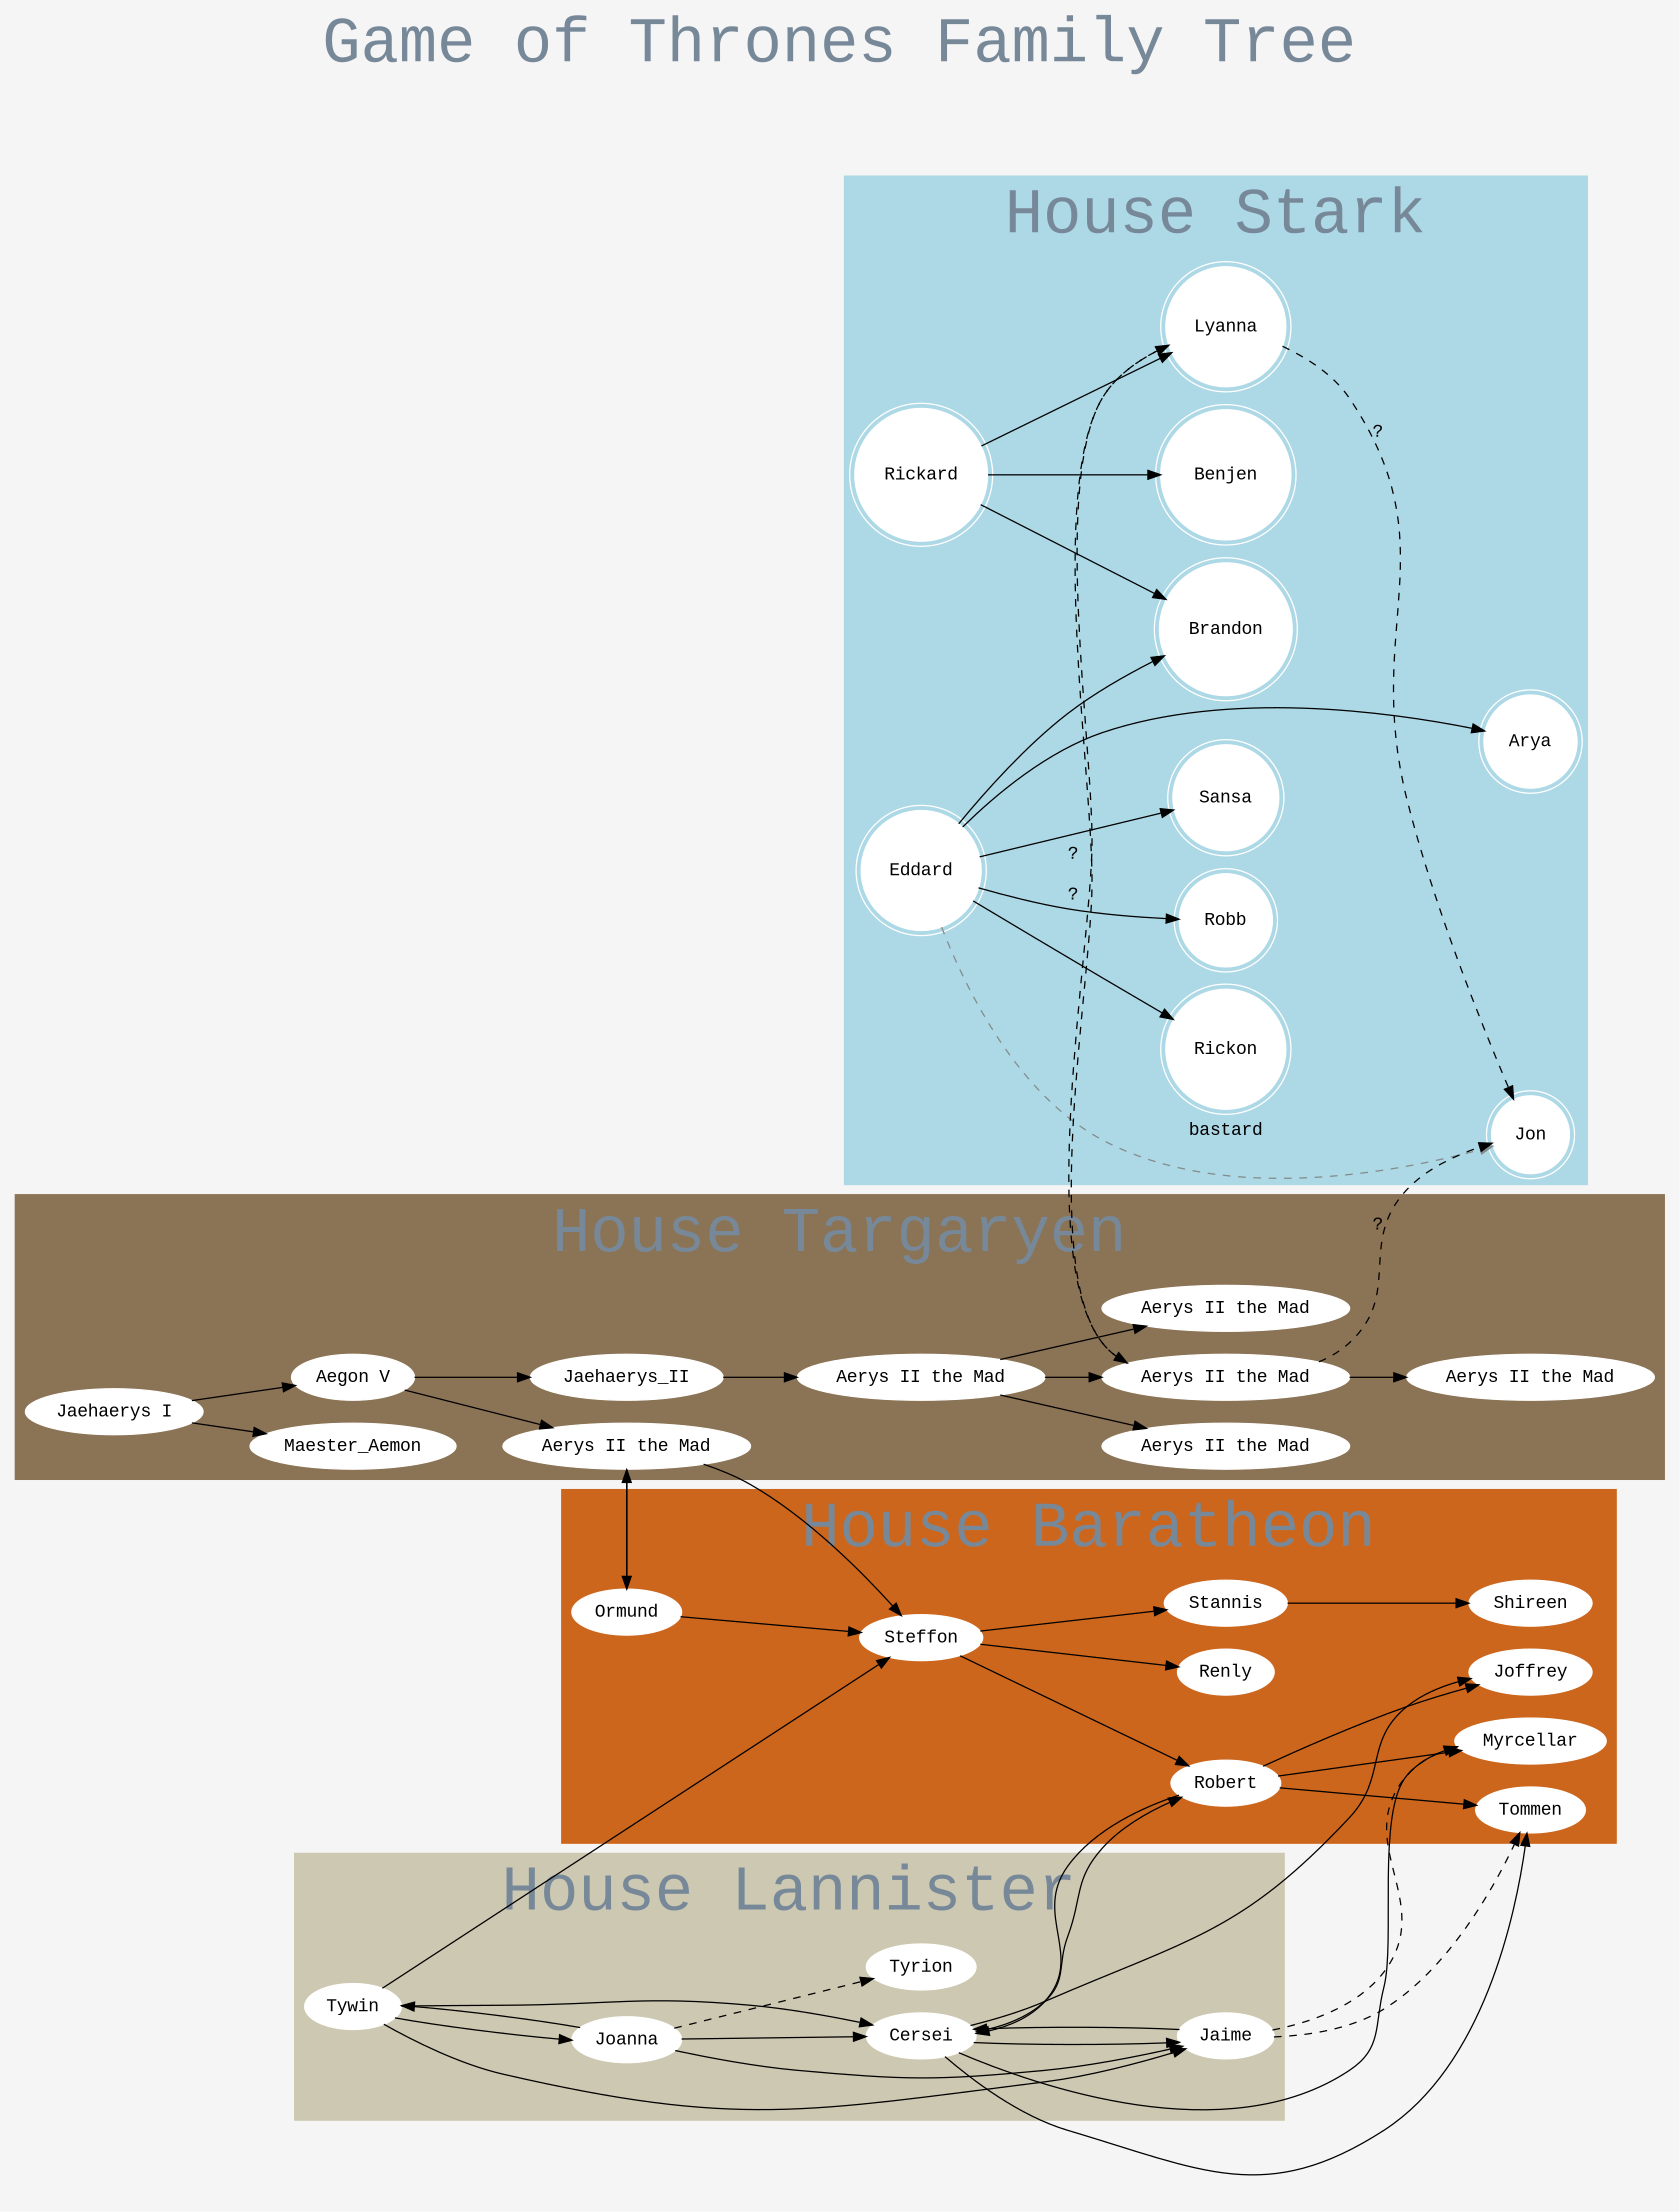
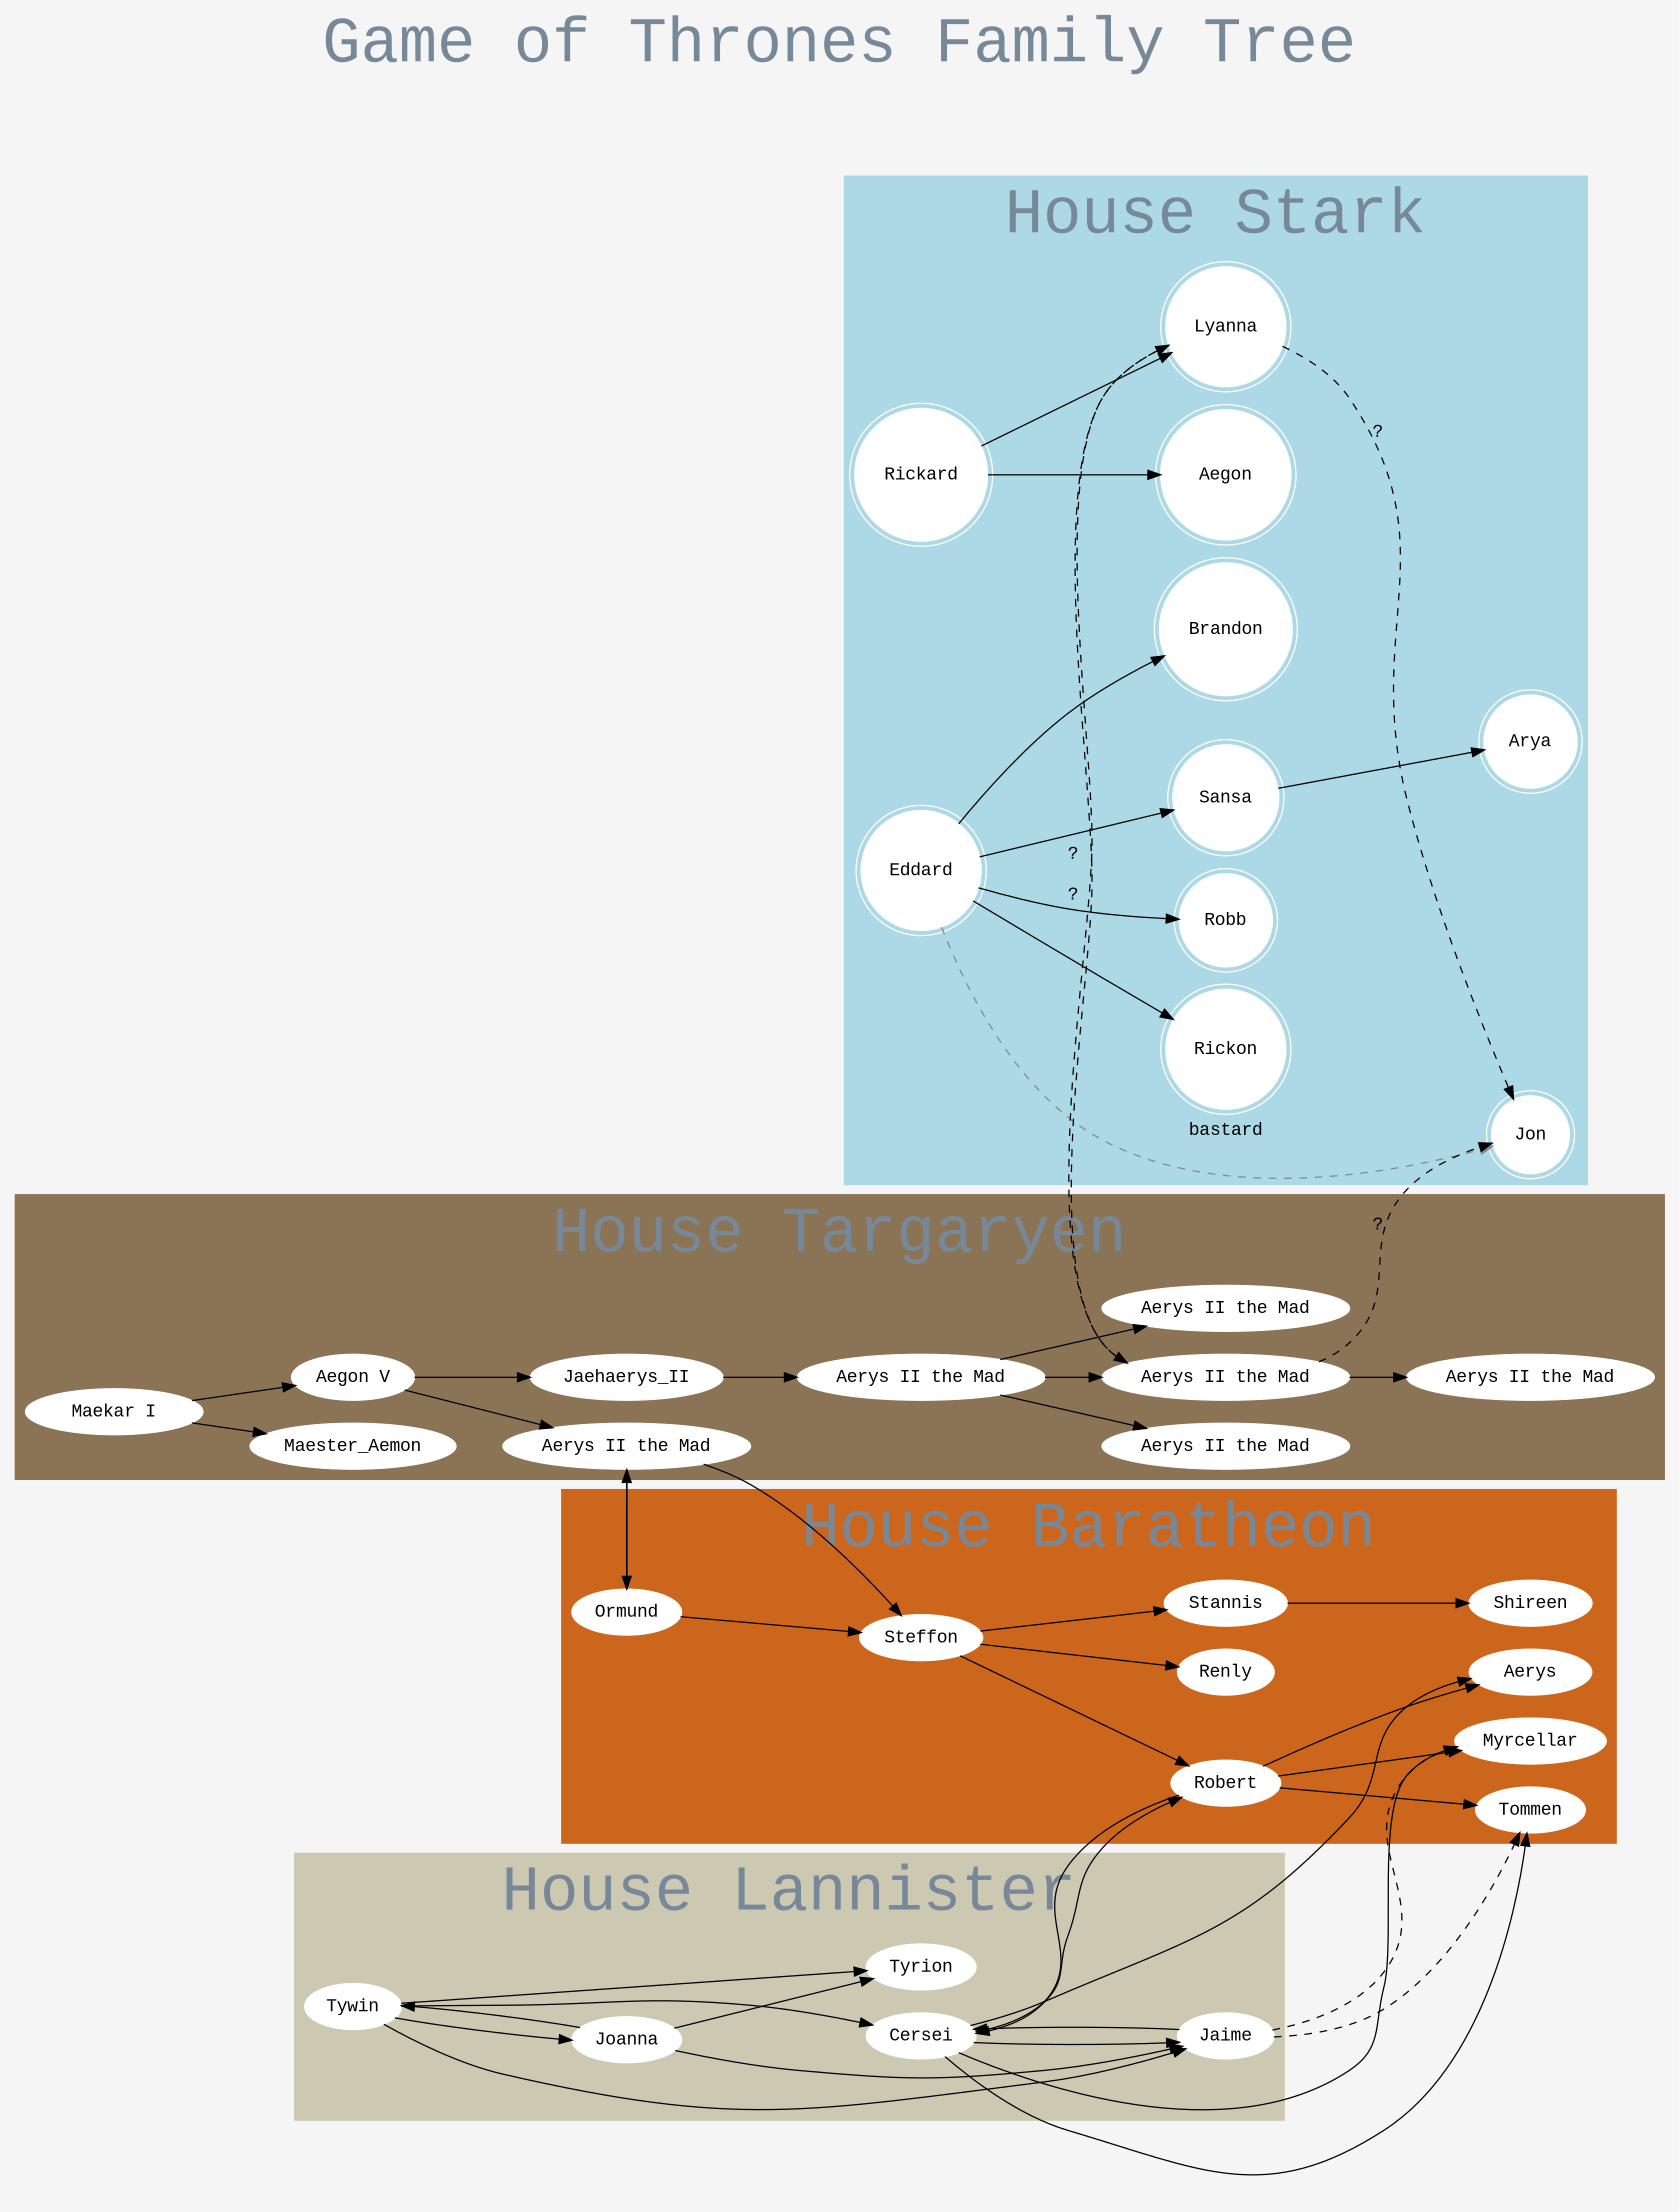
(1226, 475) -> (1226, 475)
(1068, 549) -> none
(1202, 712) -> (1375, 770)
(114, 1412) -> (114, 1412)
(1531, 1672) -> (1531, 1672)
(631, 1826) -> (628, 1987)
(786, 2000) -> (786, 2000)
(767, 2038) -> none
